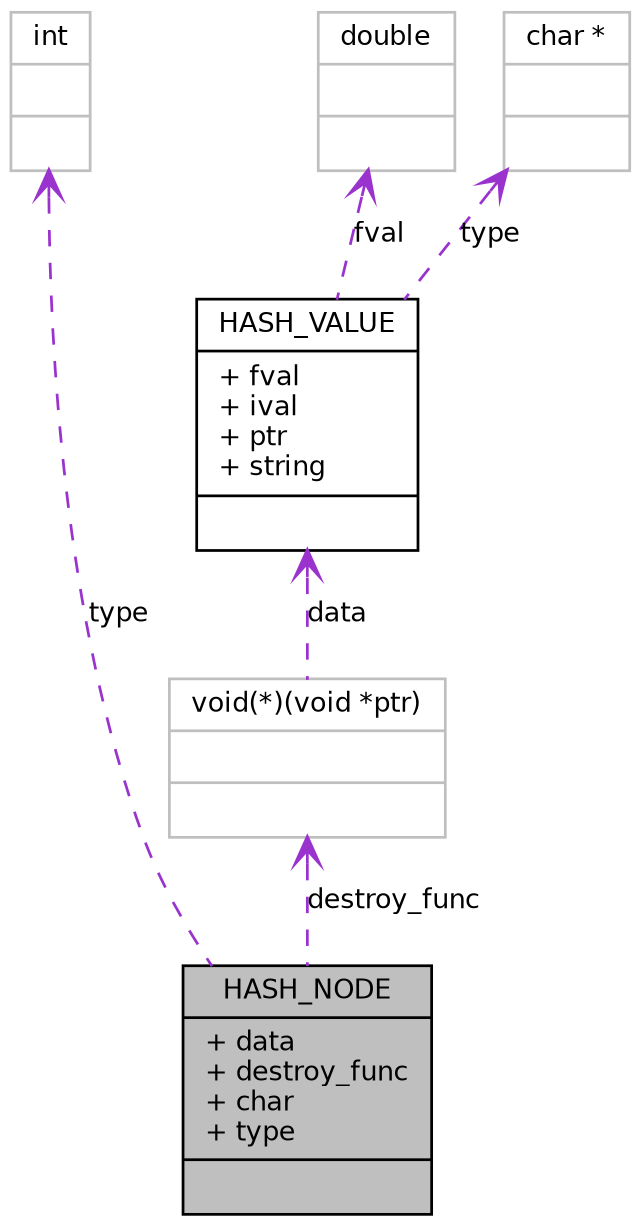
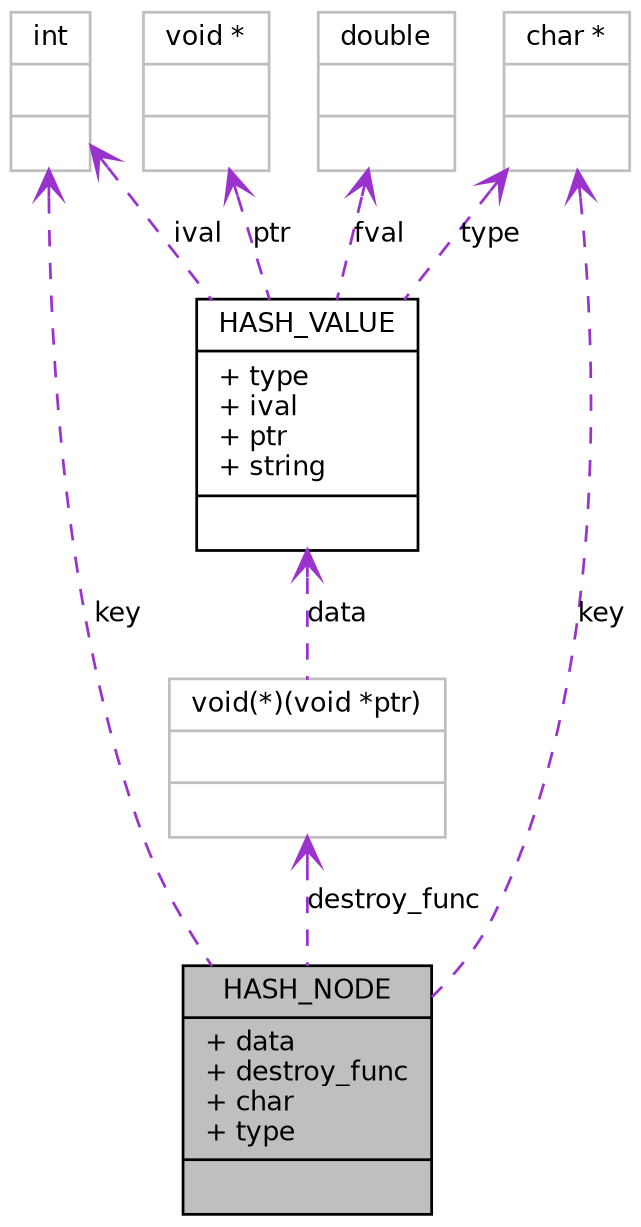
none -> (206, 92)
none -> (160, 234)
(261, 377) -> (265, 377)
none -> (578, 614)
(119, 615) -> (119, 615)
